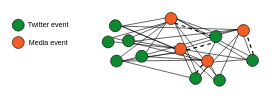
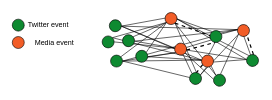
(48, 42) -> (54, 42)
